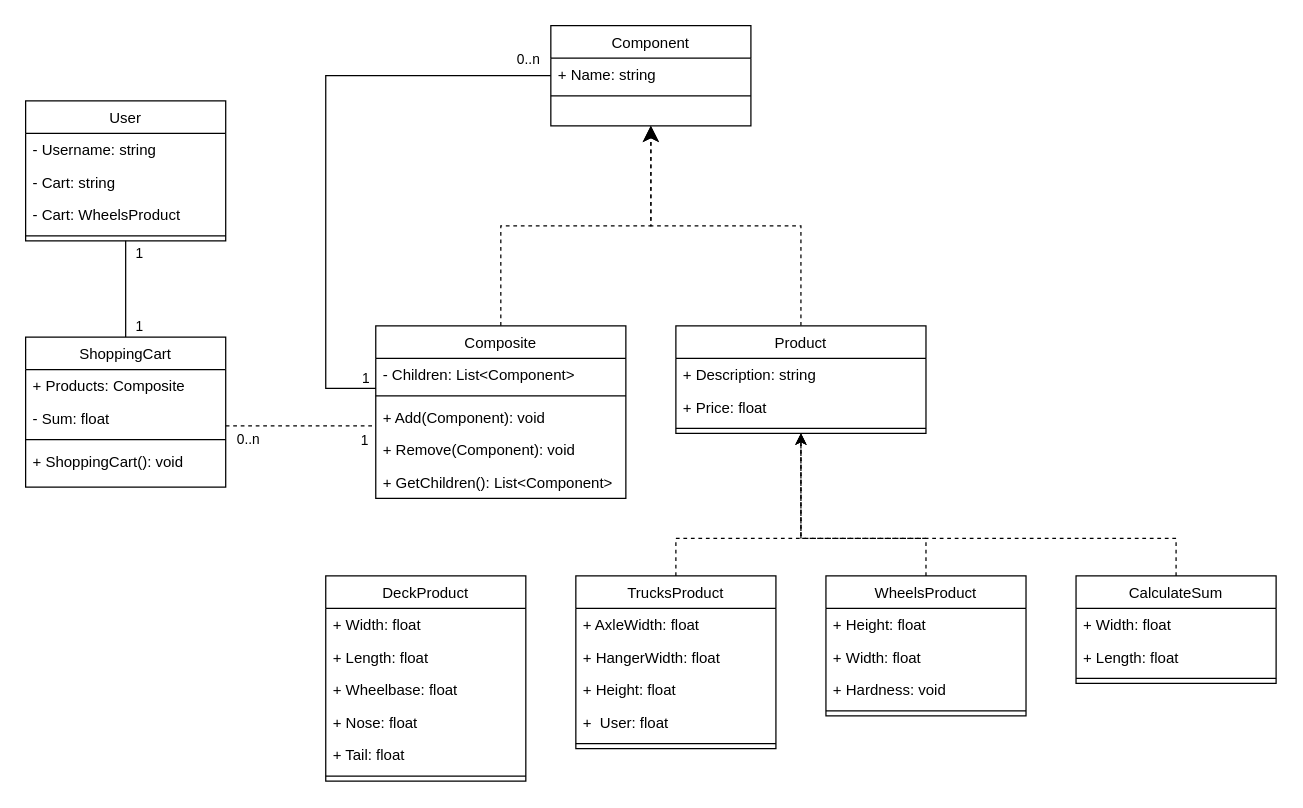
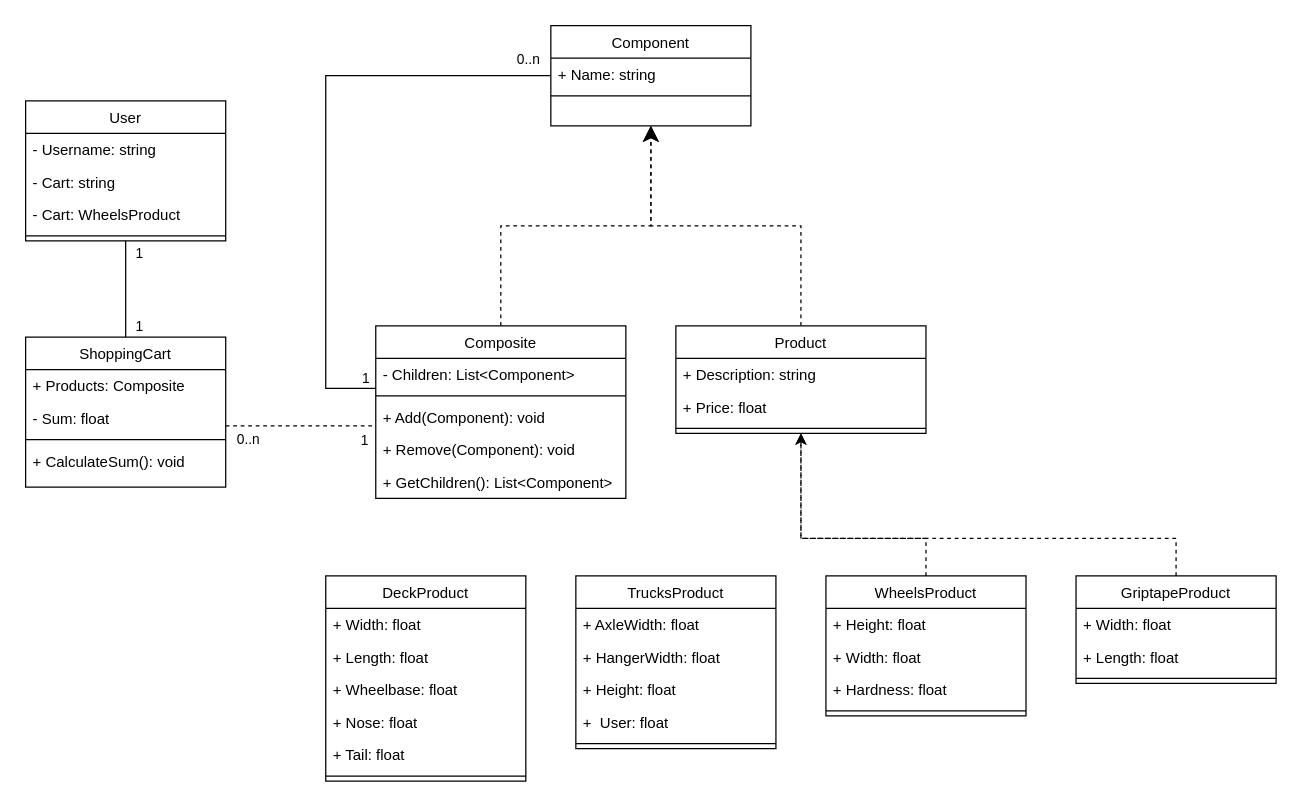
(115, 461) -> (113, 461)
(718, 538) -> none
(1175, 593) -> (1175, 593)
(892, 690) -> (896, 690)
